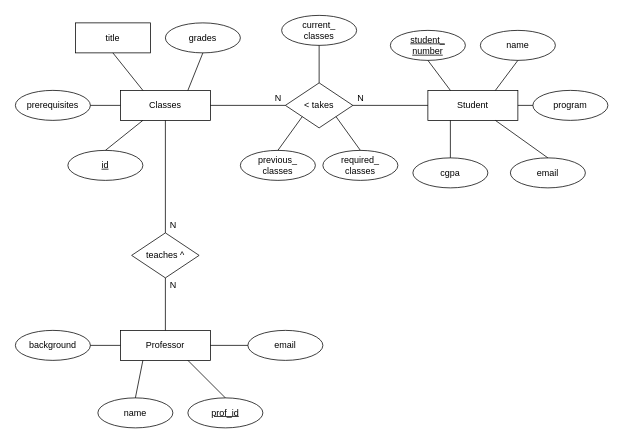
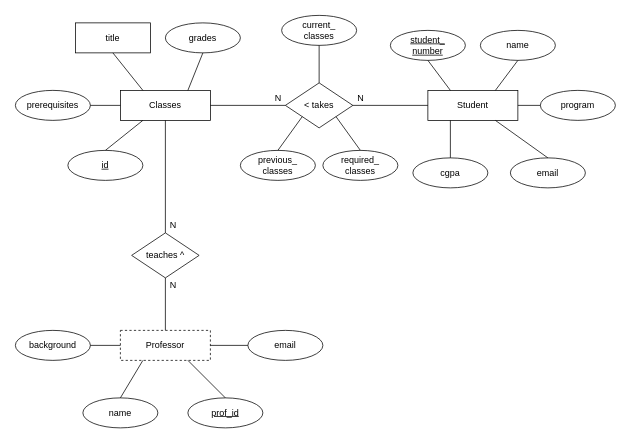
(570, 105) -> (578, 105)
(165, 345) -> (165, 345)
(135, 413) -> (120, 413)
